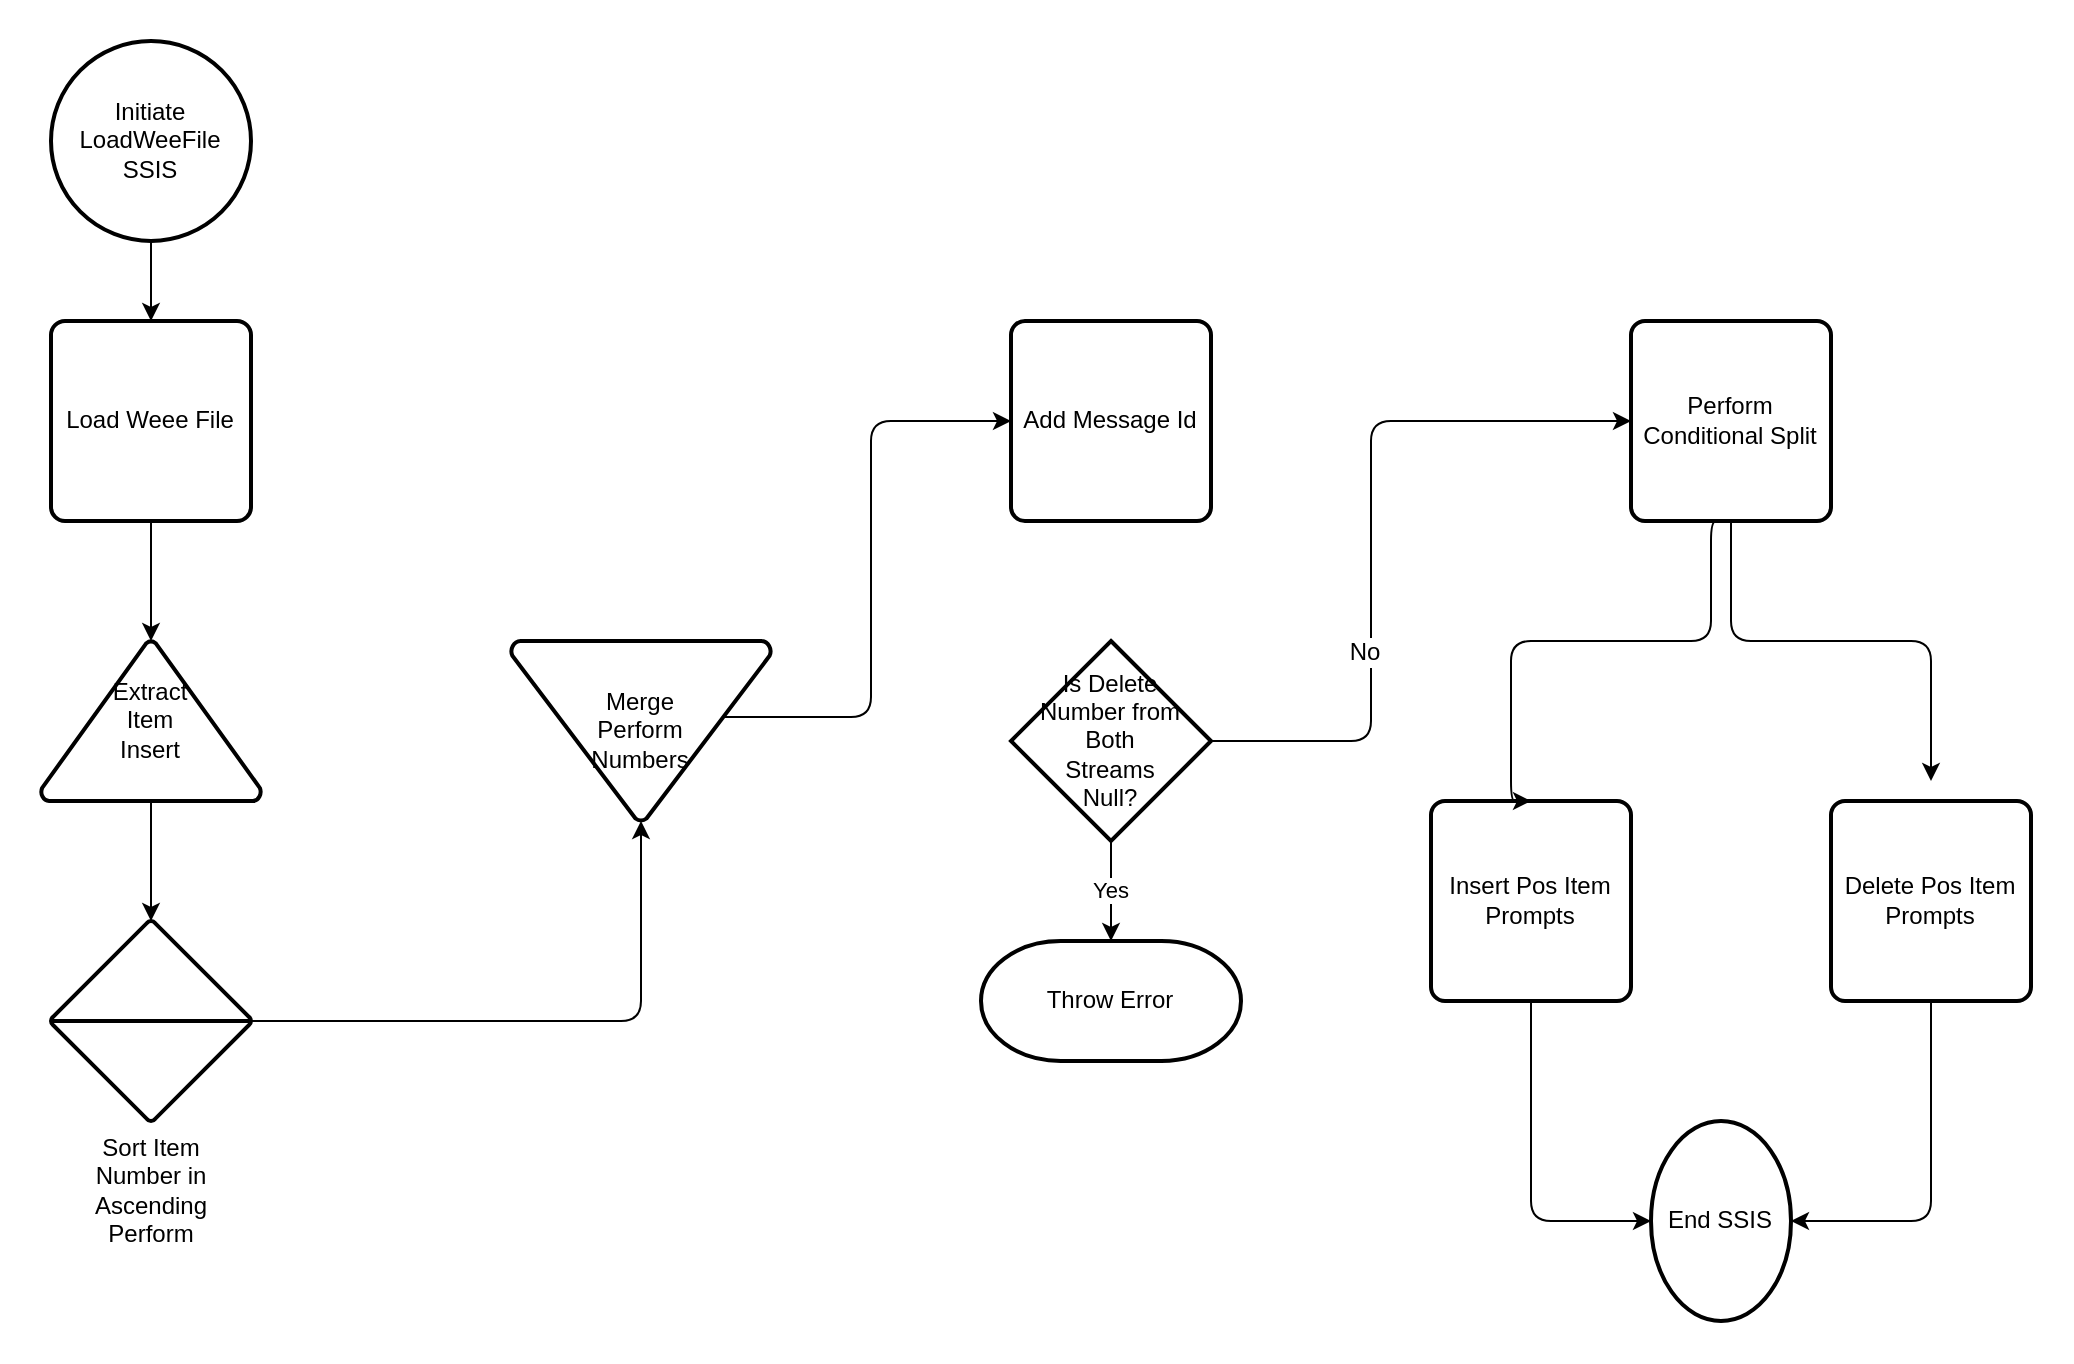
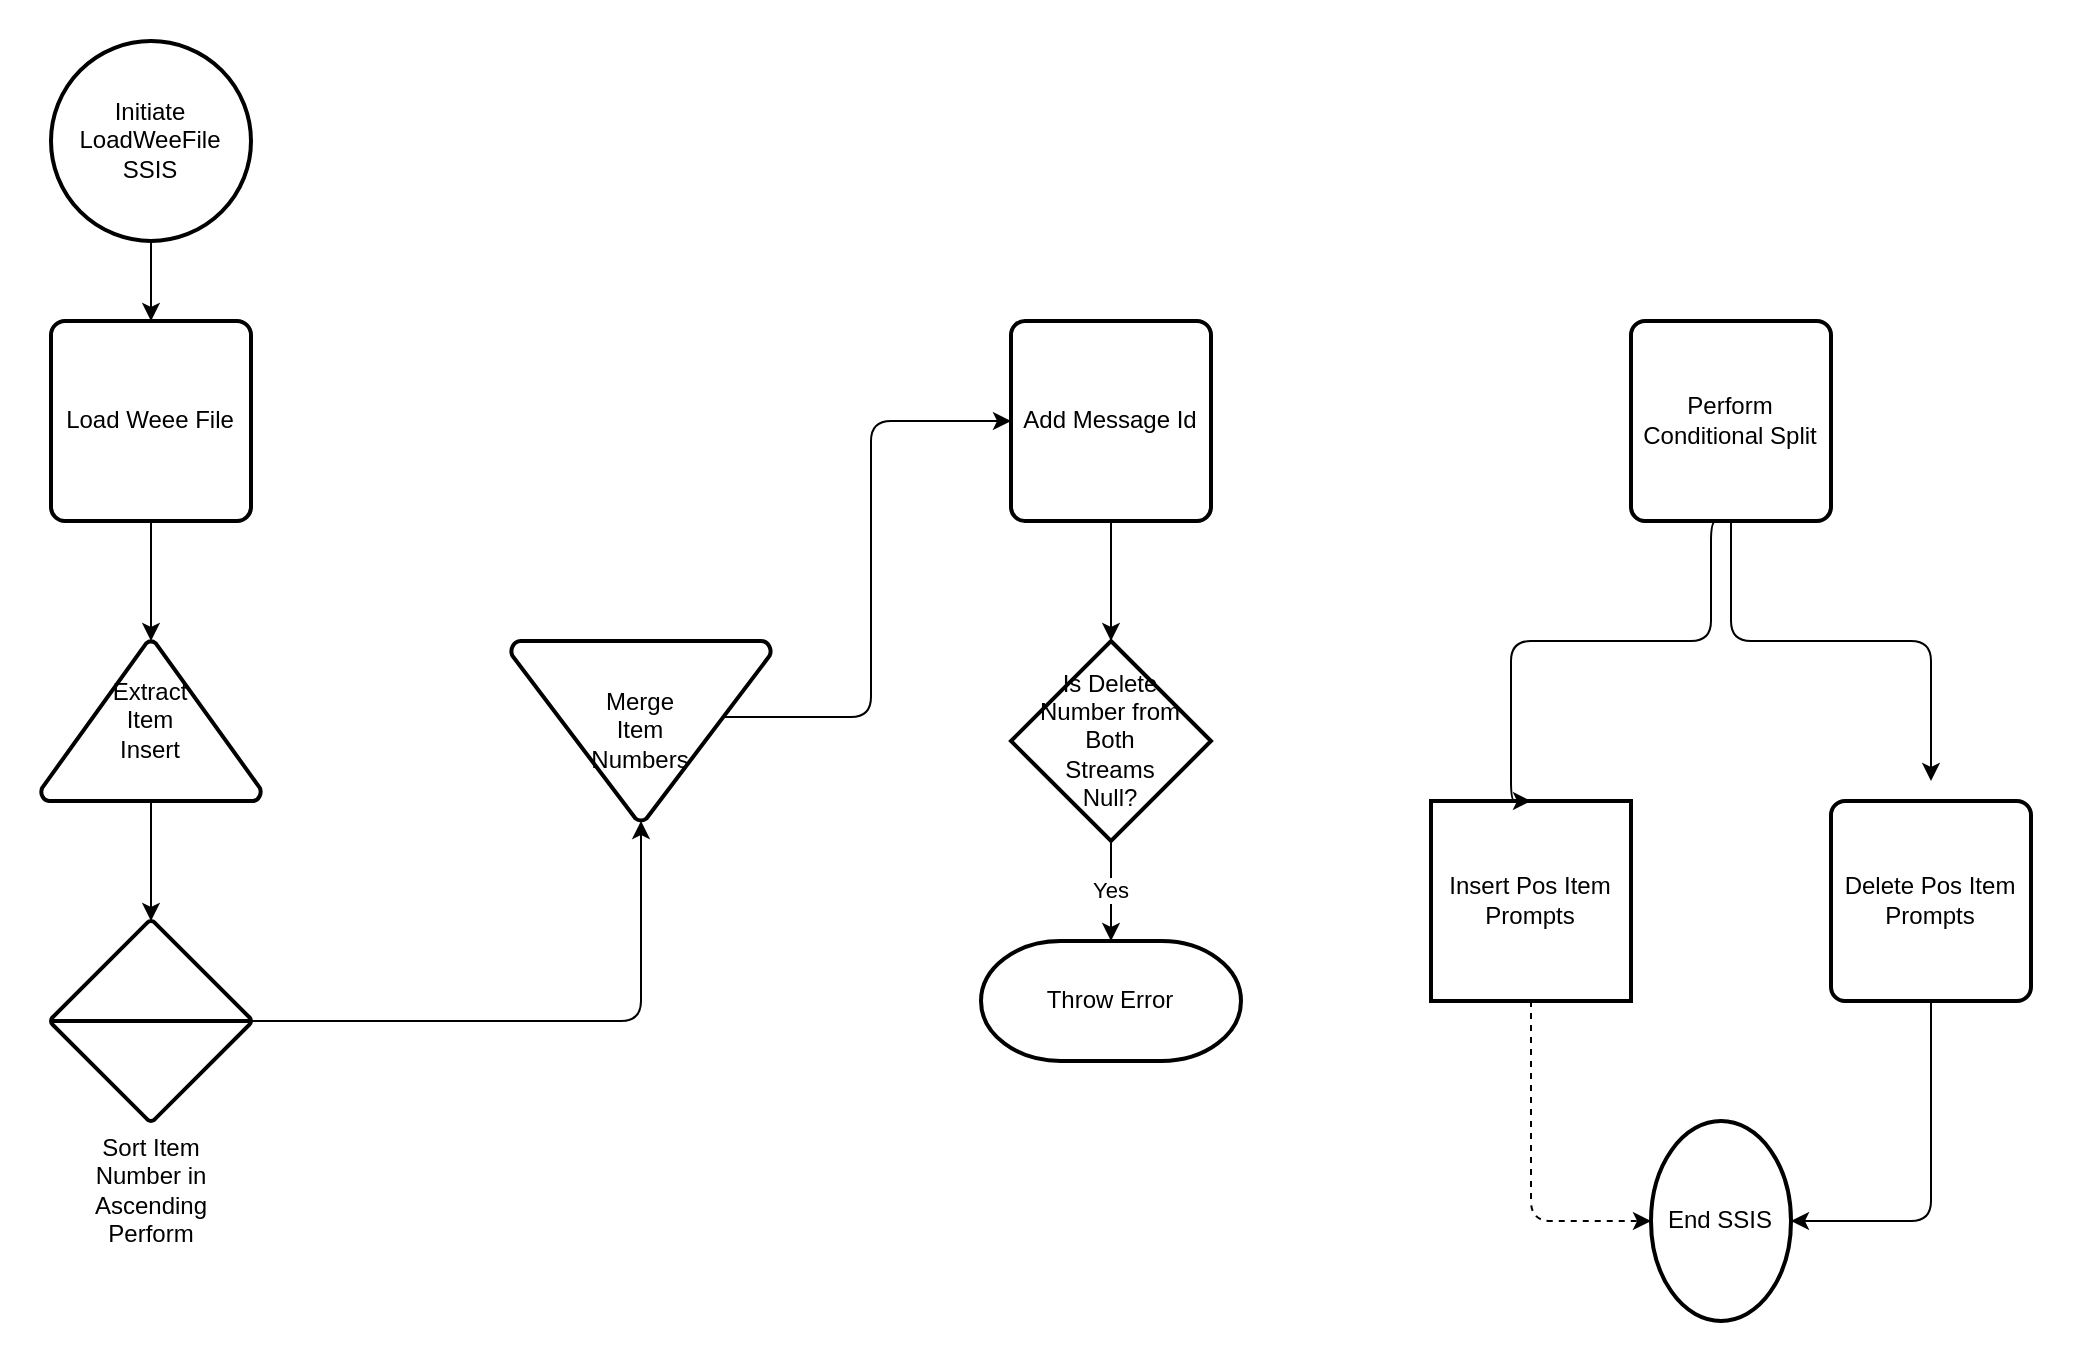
(1371, 538) -> none
none -> (1111, 574)
(641, 731) -> (641, 731)
(1531, 901) -> (1531, 901)
(1531, 1156) -> (1531, 1156)
